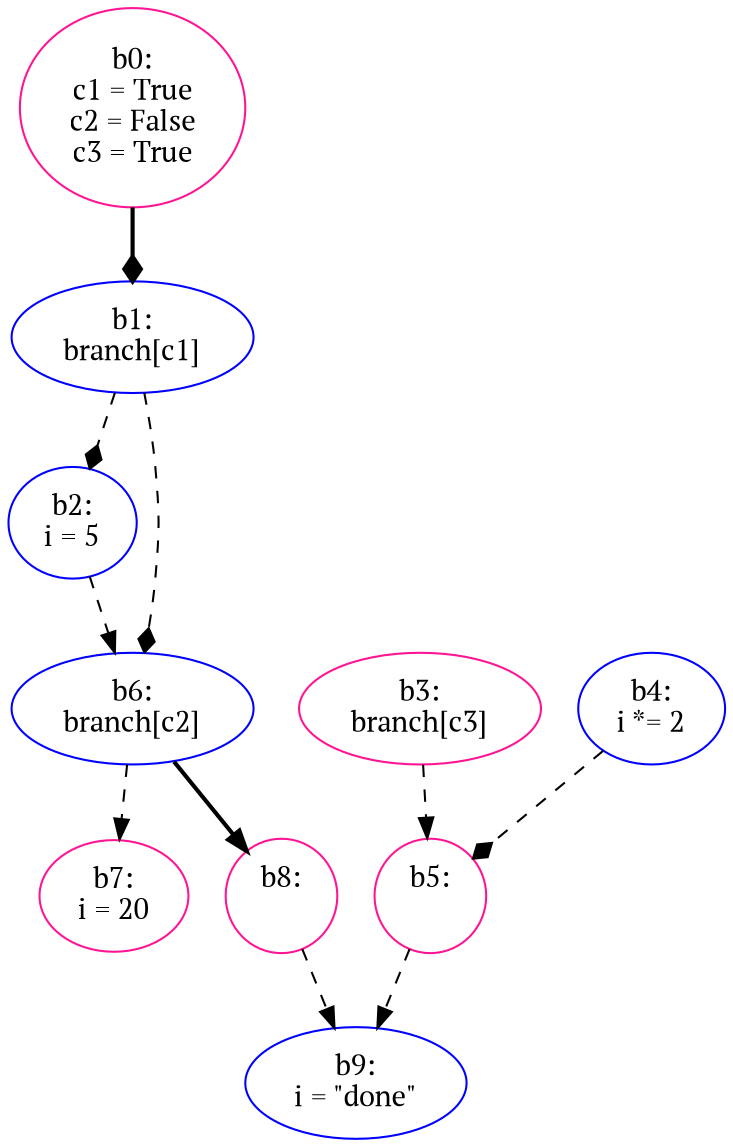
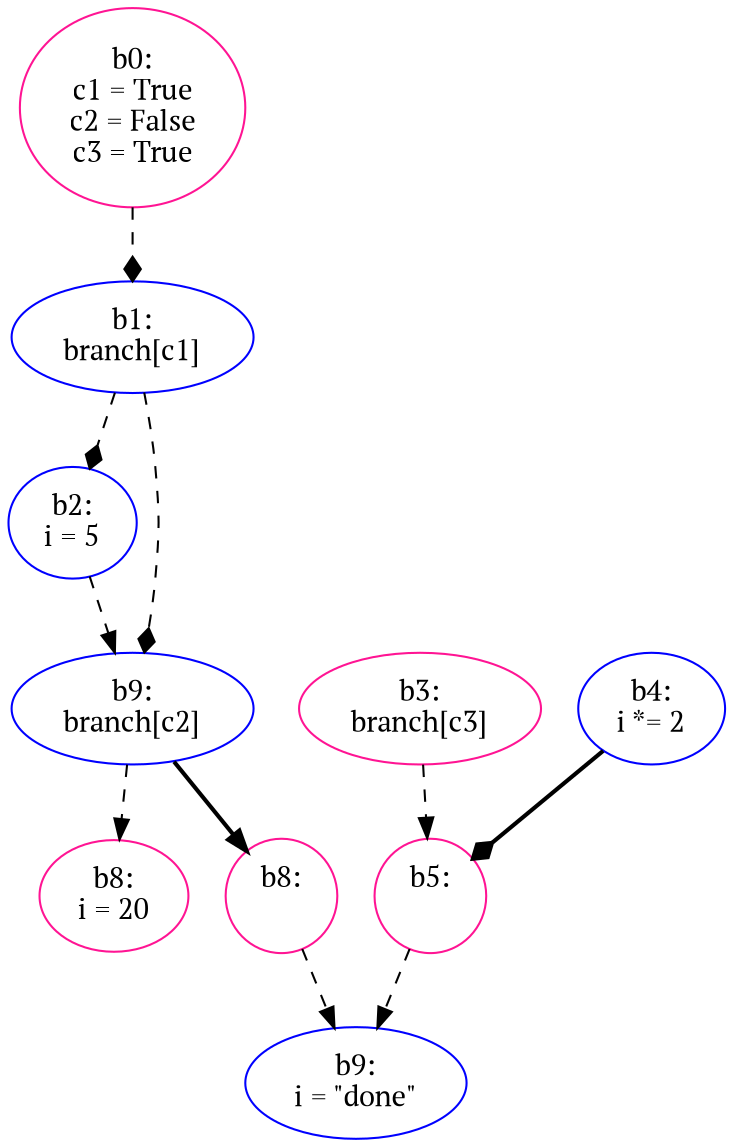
(133, 232) -> (133, 232)
(133, 709) -> (133, 709)
(548, 797) -> (548, 797)
(114, 896) -> (114, 896)
